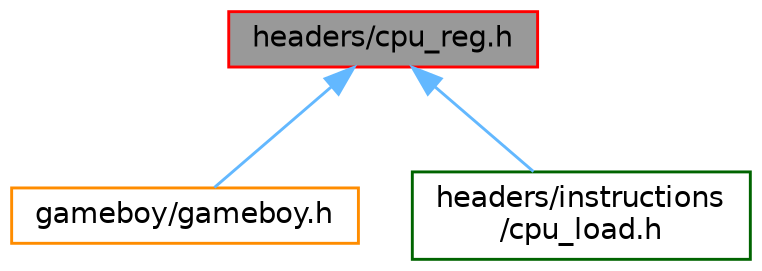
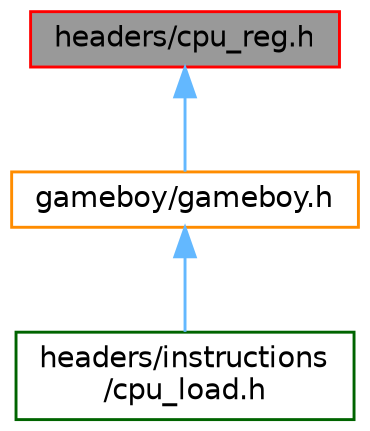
(484, 129) -> (185, 295)
